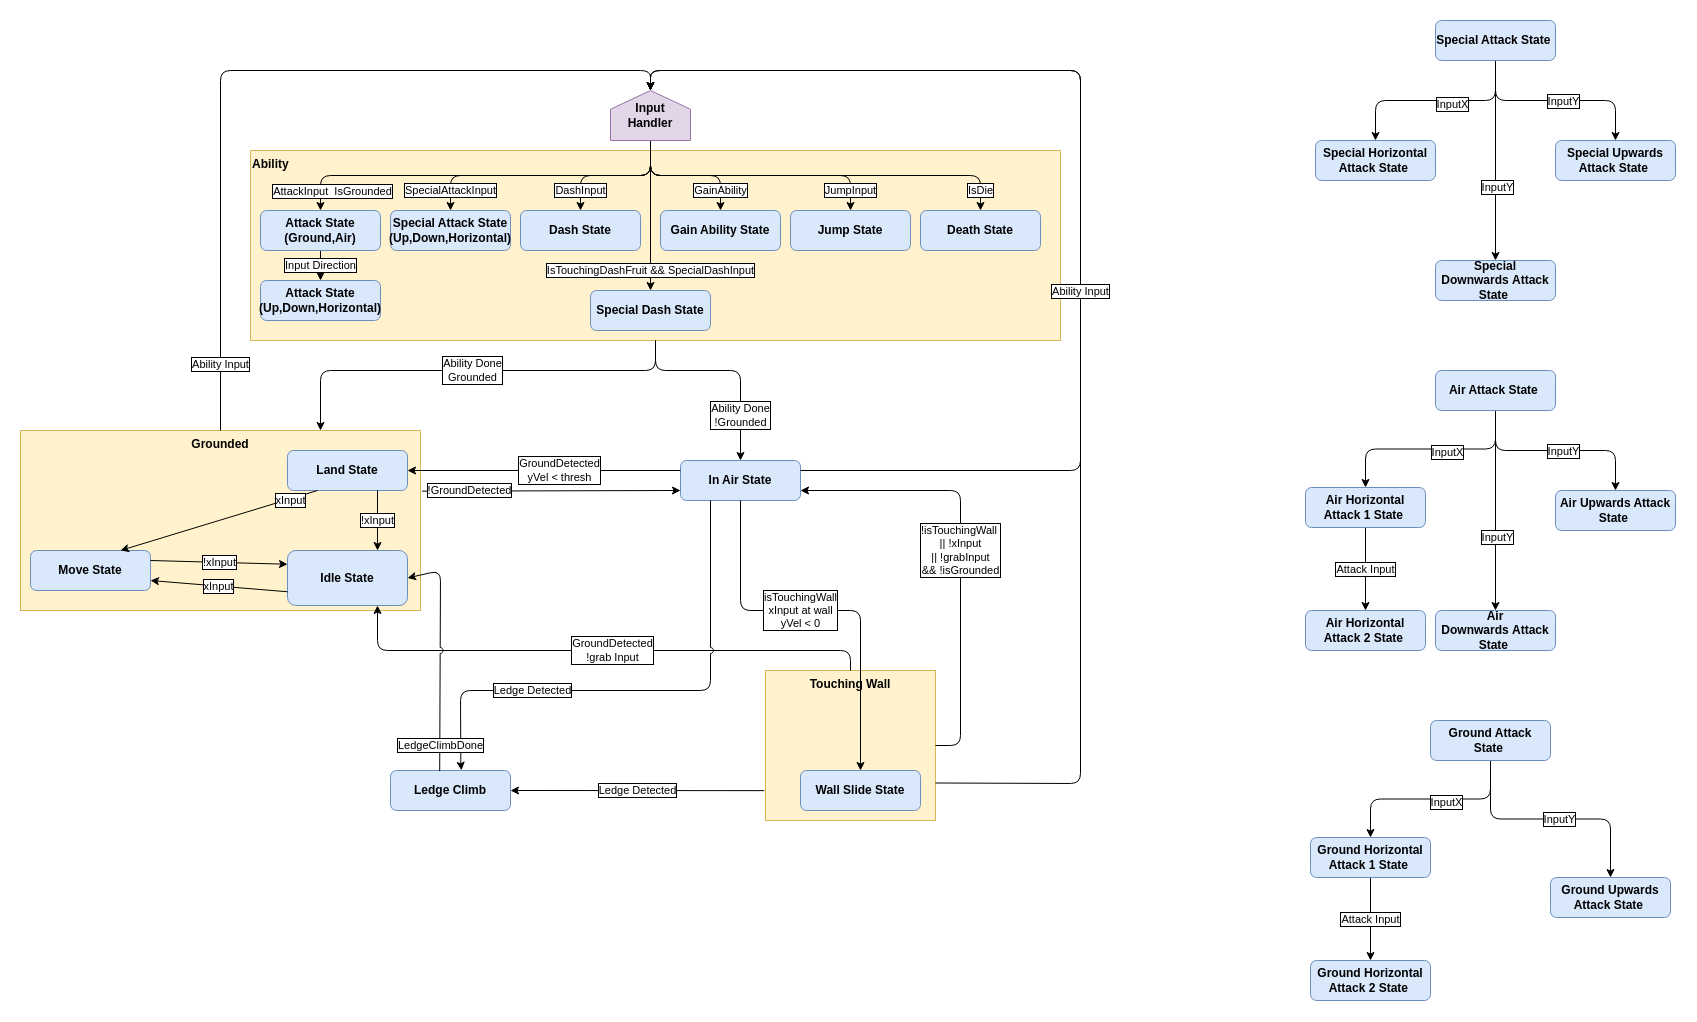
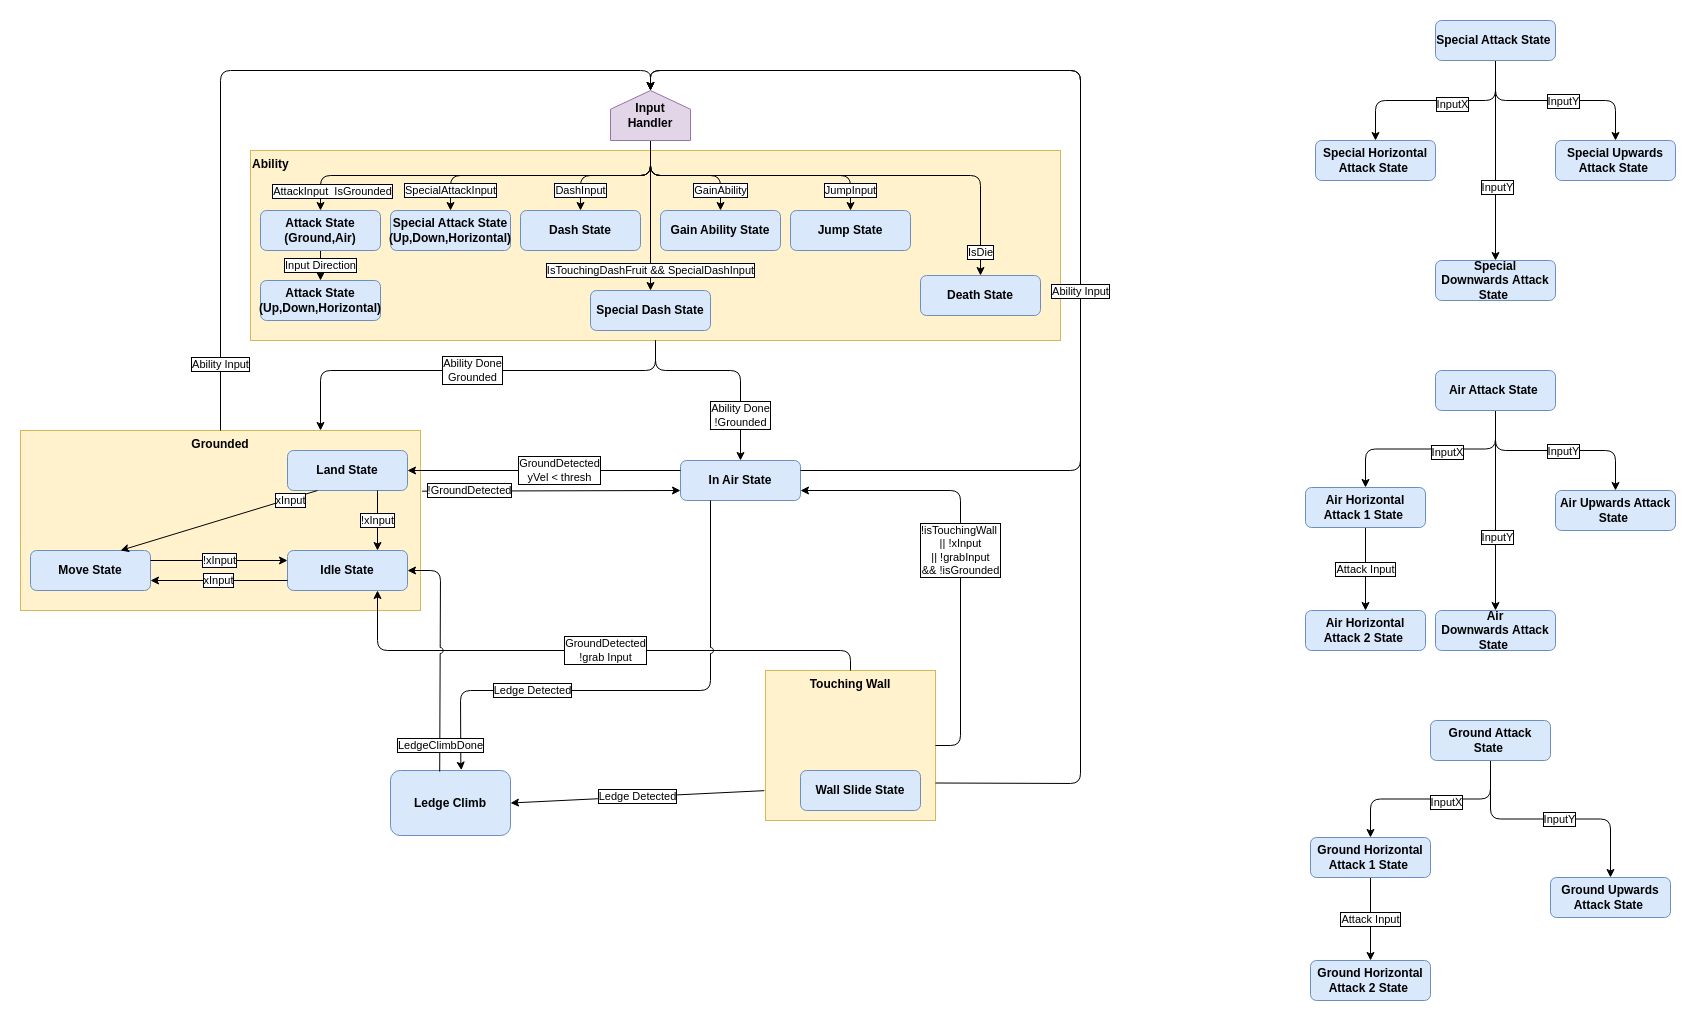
(981, 231) -> (981, 296)
(348, 578) -> (348, 571)
(822, 611) -> none
(451, 791) -> (451, 803)
